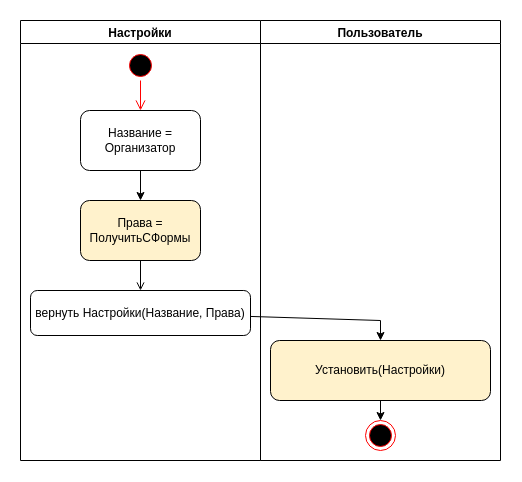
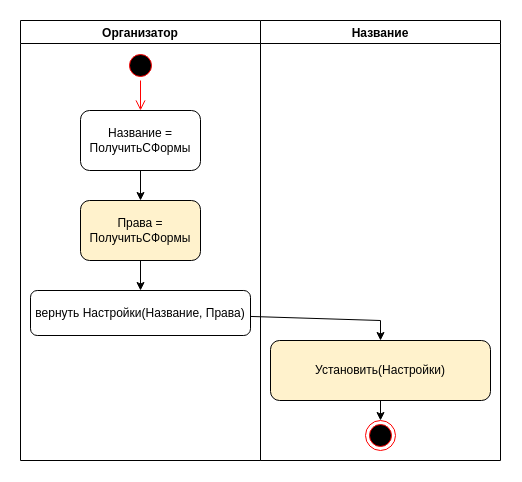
(140, 33) -> (140, 33)
(380, 33) -> (380, 33)
(141, 141) -> (141, 141)
(141, 284) -> (141, 282)
